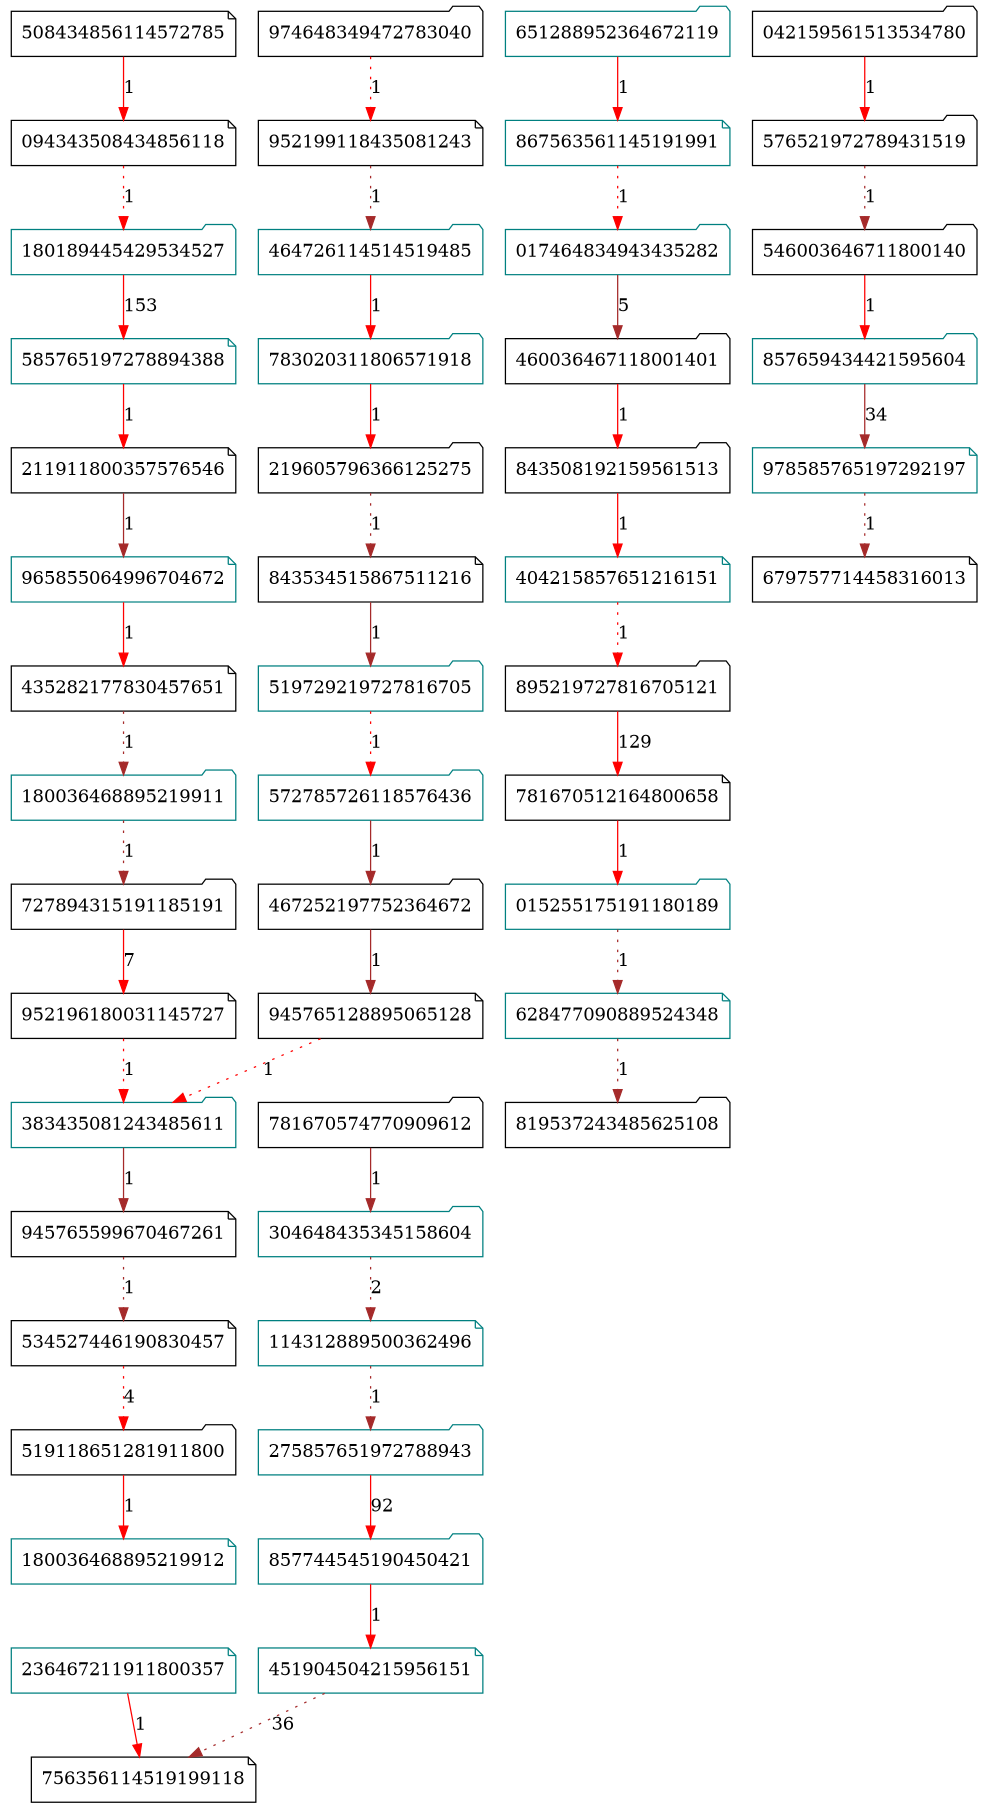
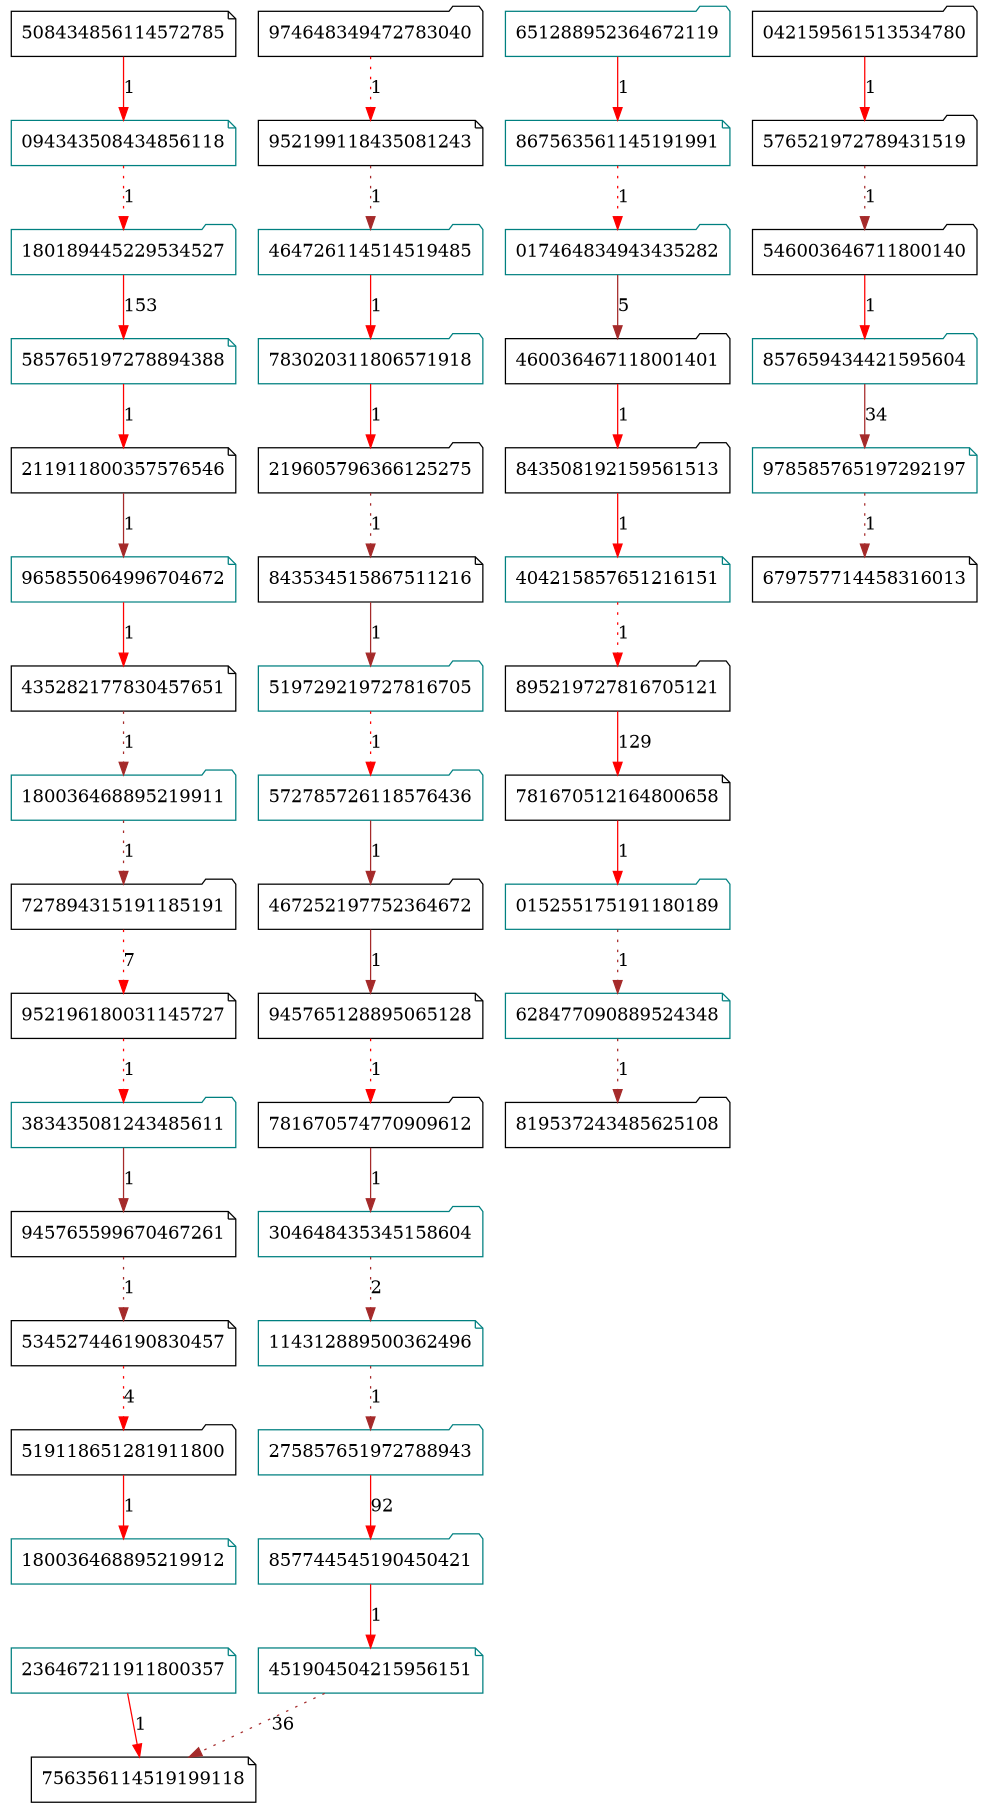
(124, 143) -> (124, 143)
(124, 252) -> (124, 252)
(124, 955) -> (124, 955)
(253, 1068) -> (371, 1064)
